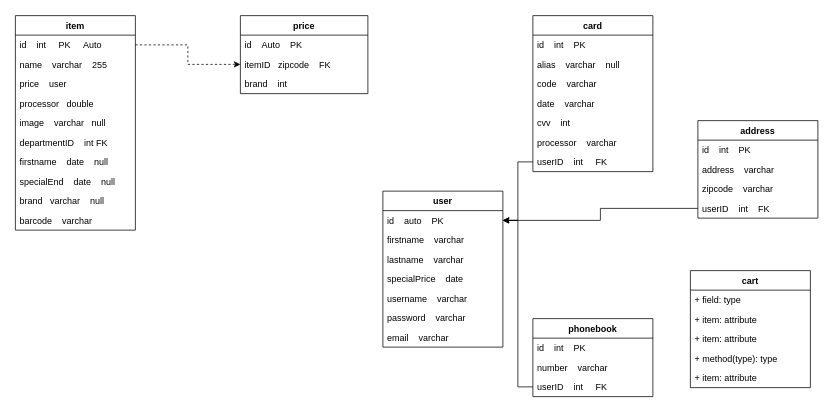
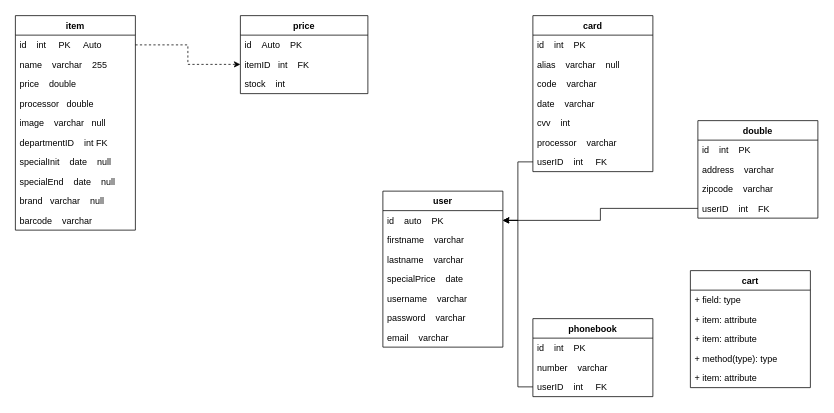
(298, 65) -> (288, 65)
(49, 84) -> (53, 84)
(274, 84) -> (274, 84)
(758, 131) -> (758, 131)
(79, 162) -> (82, 162)
